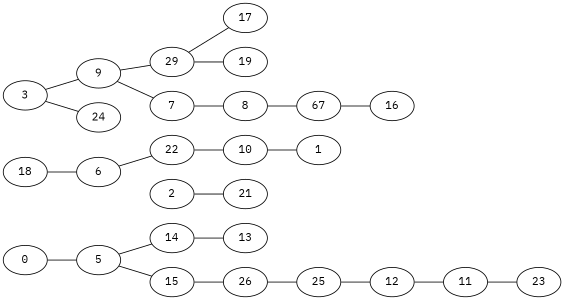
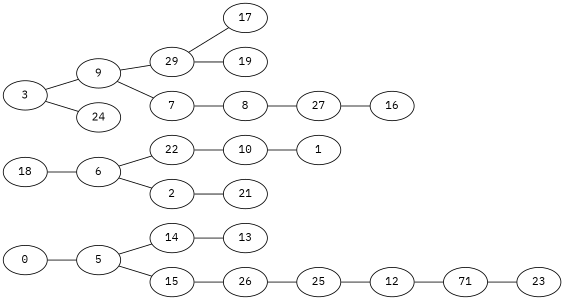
(319, 106) -> (319, 106)
none -> (135, 183)
(466, 282) -> (466, 282)
